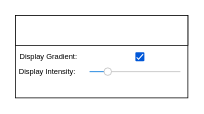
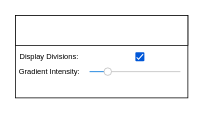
(51, 57) -> (51, 57)
(52, 72) -> (54, 72)
